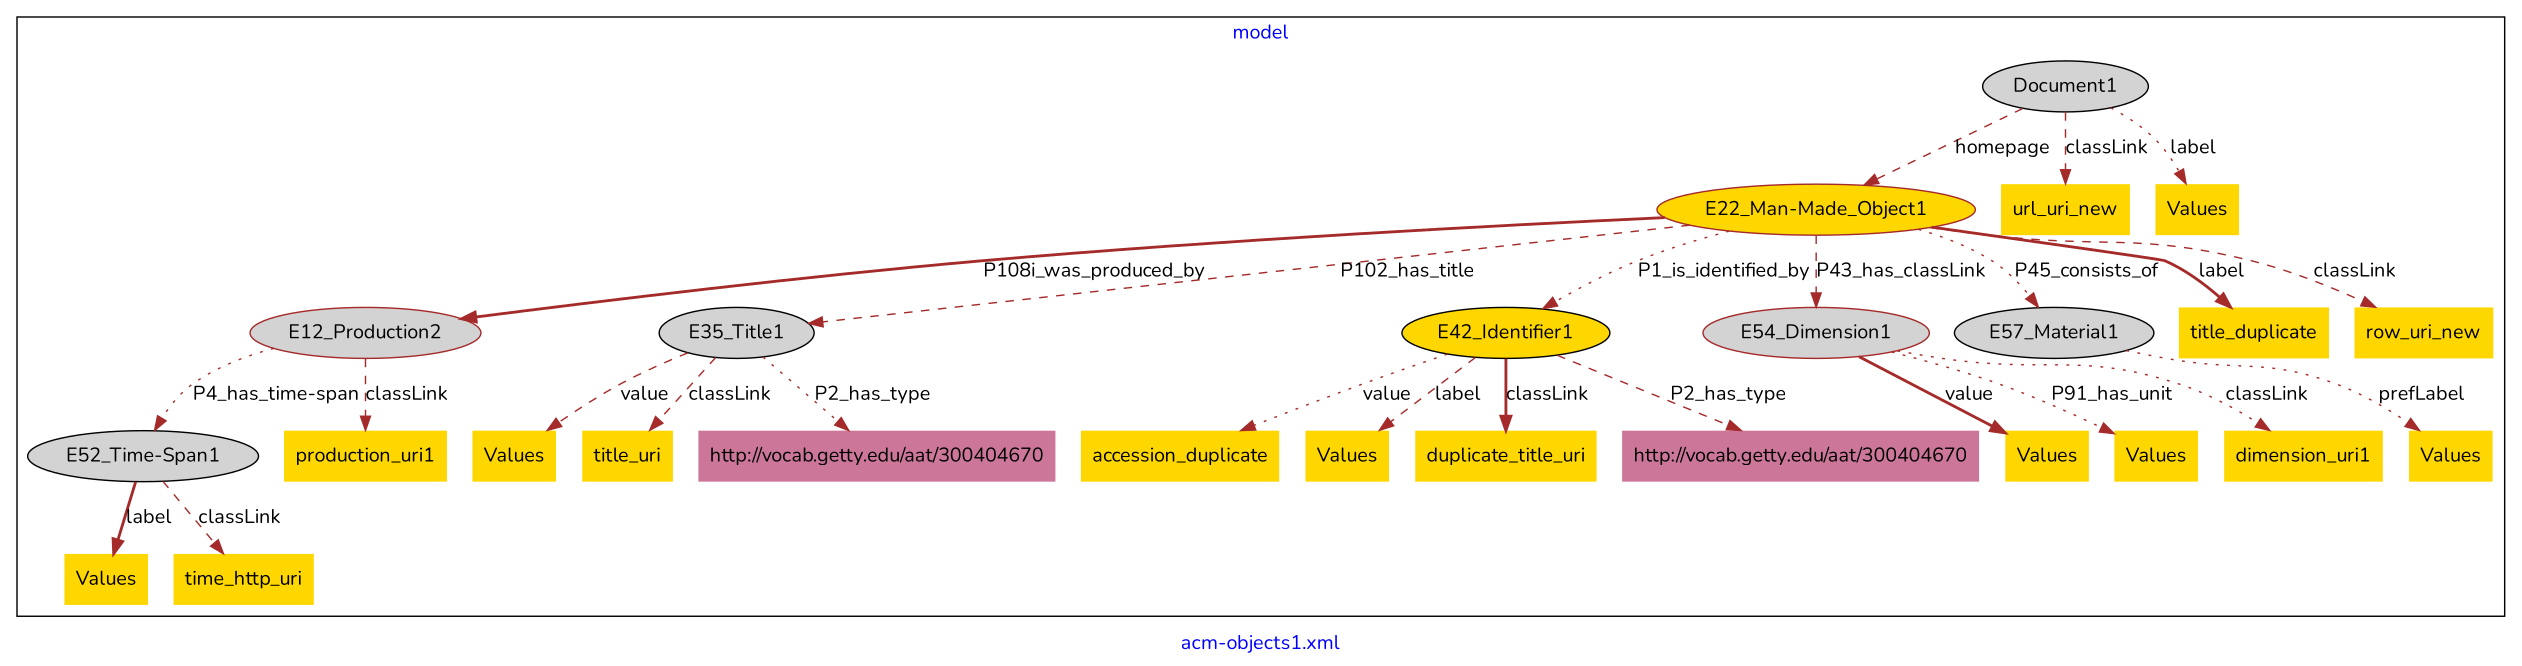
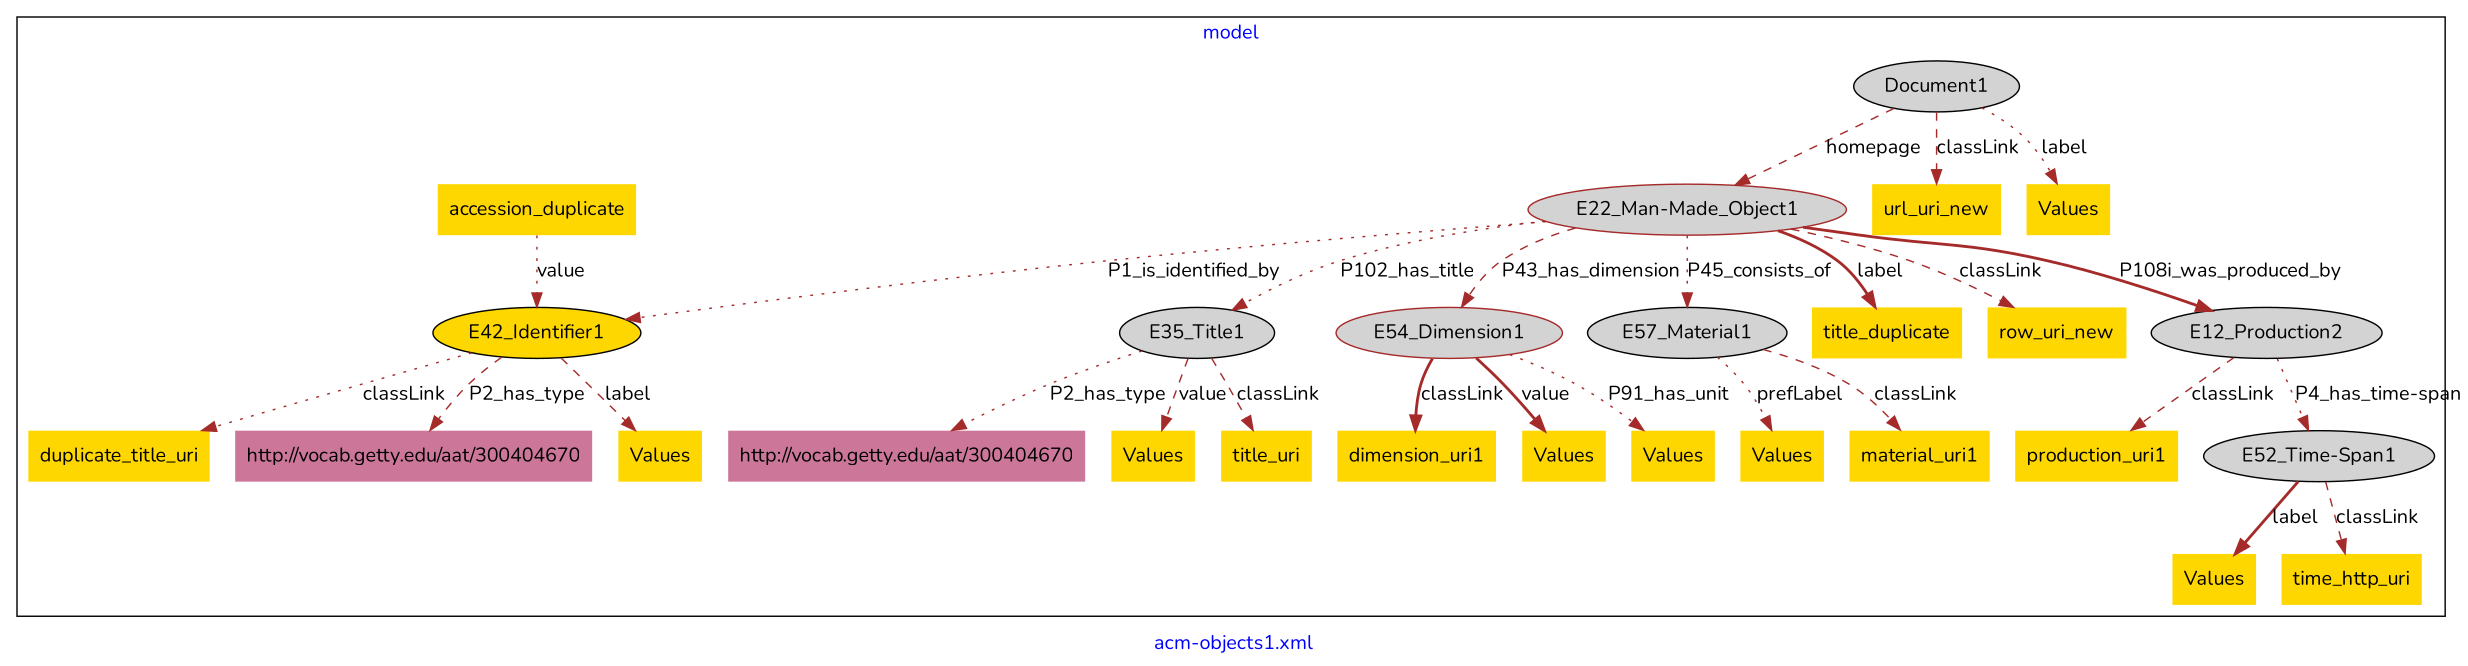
(1816, 210) -> (1687, 210)
(1901, 271) -> (1592, 271)
(1256, 274) -> (1390, 247)
(366, 333) -> (2267, 333)
(2083, 366) -> (1420, 386)
(1506, 387) -> (344, 389)
(1350, 389) -> (537, 264)
none -> (1920, 456)
